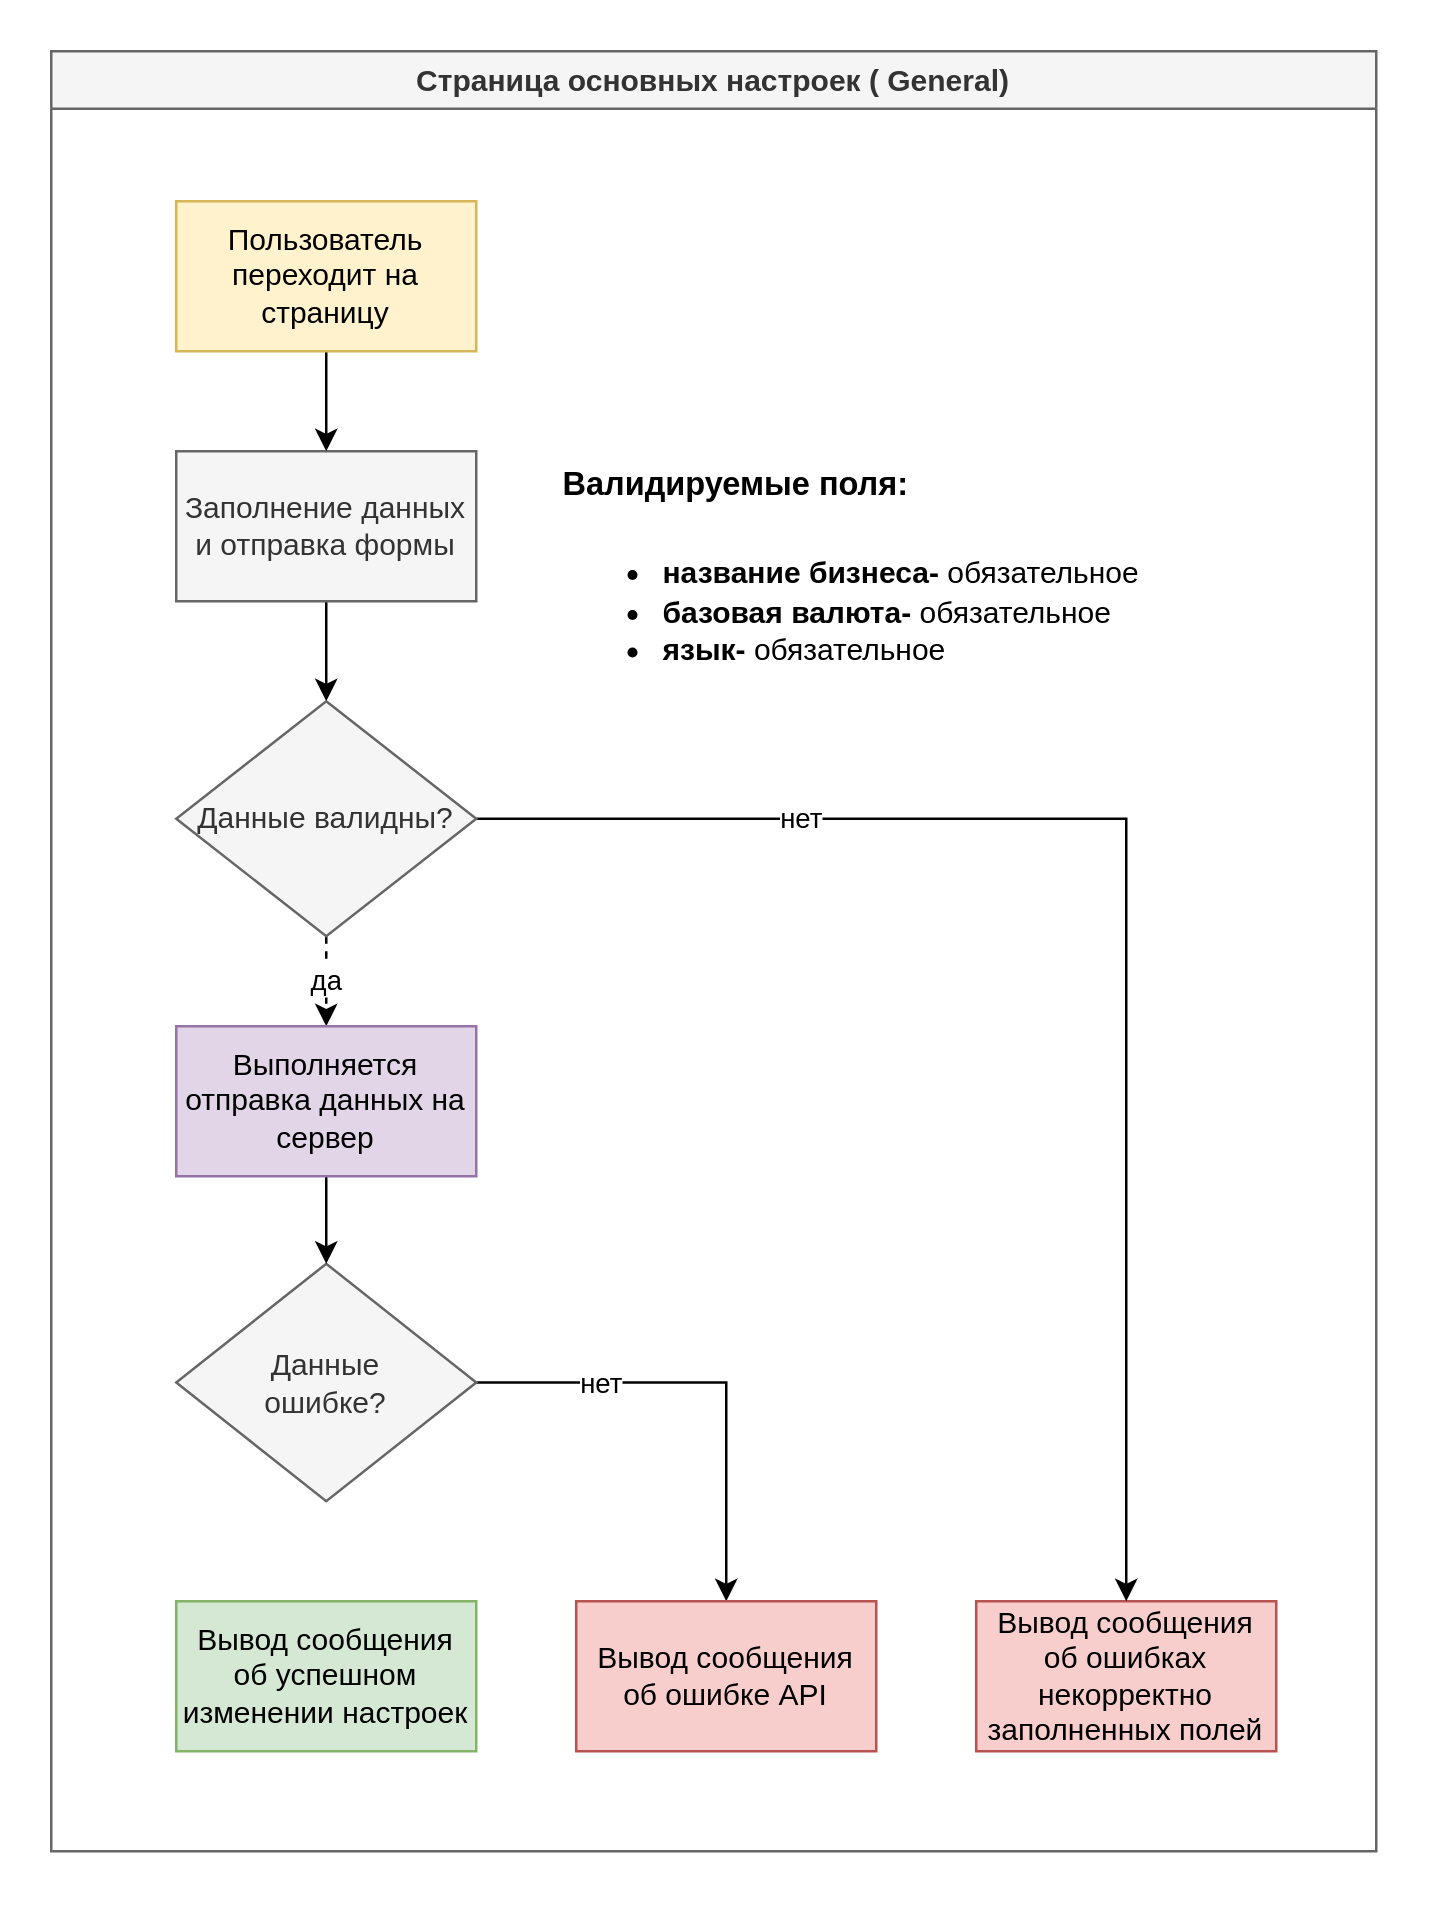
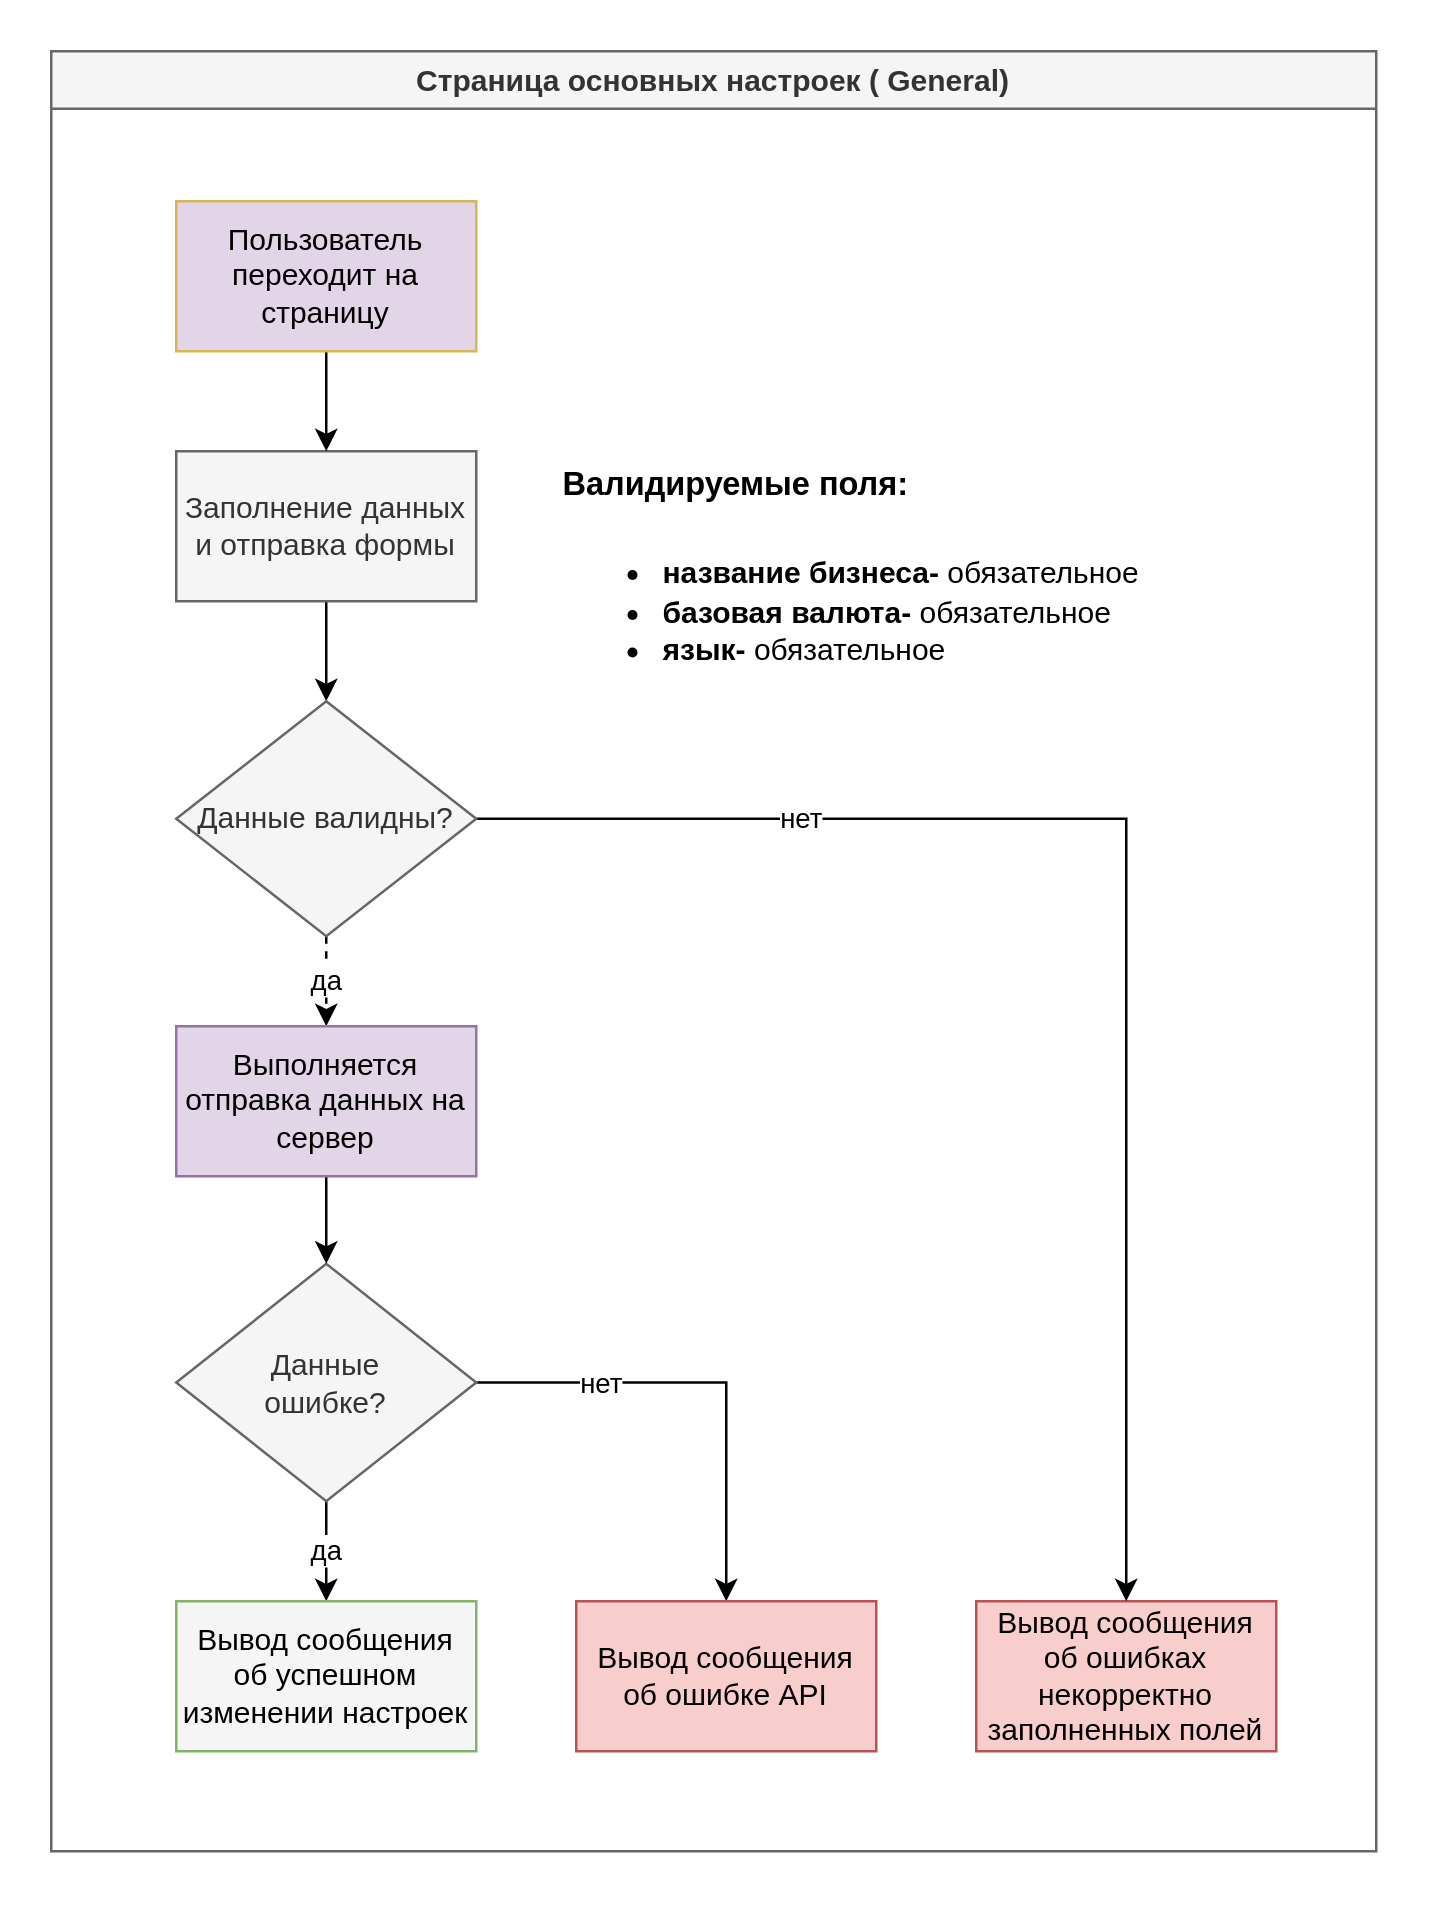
(326, 276) -> (326, 276)
none -> (326, 1518)
(326, 1676) -> (326, 1676)
